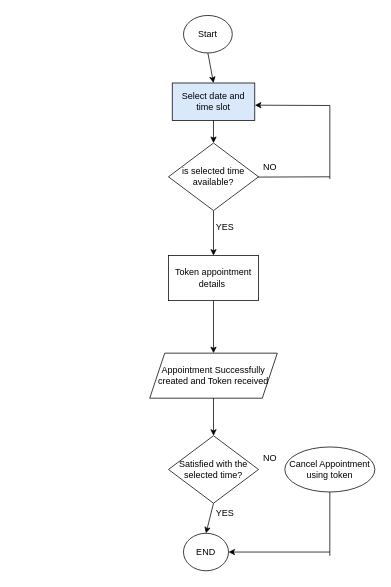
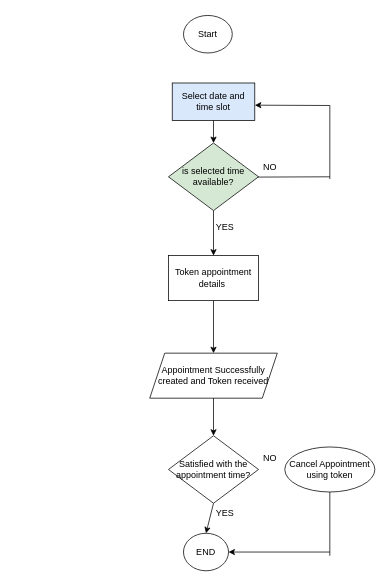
(210, 65) -> none
(213, 177) -> (213, 177)
(213, 469) -> (213, 469)
